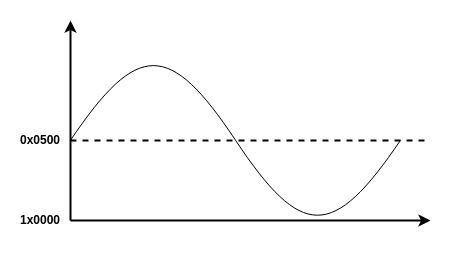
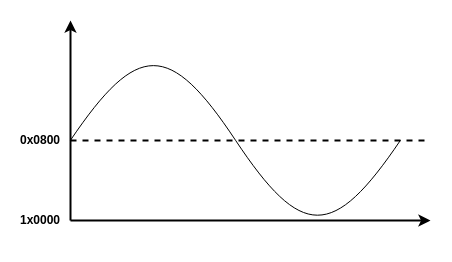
(41, 141) -> (41, 141)
